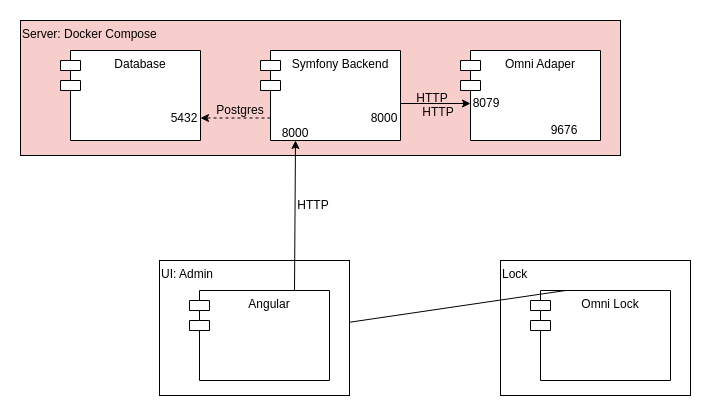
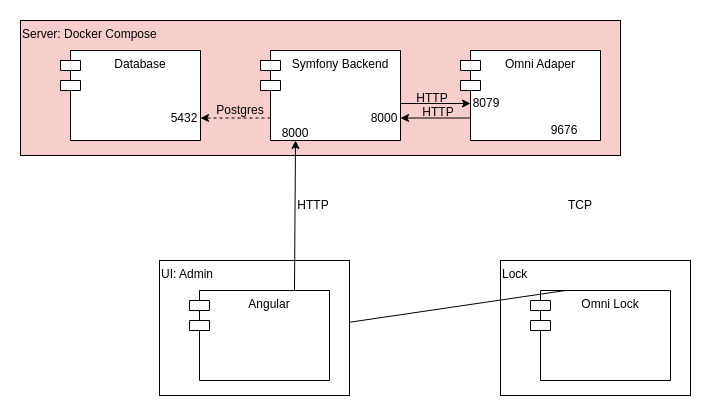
none -> (409, 118)
none -> (581, 206)
